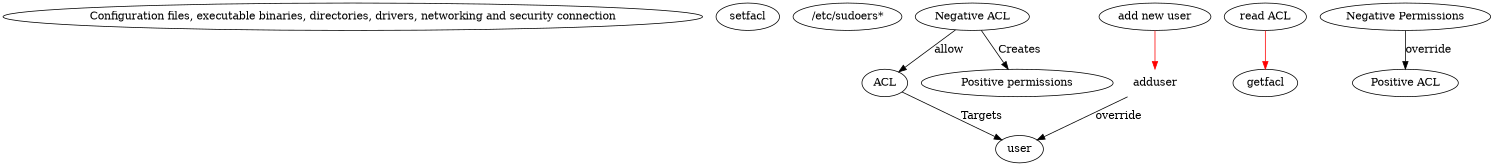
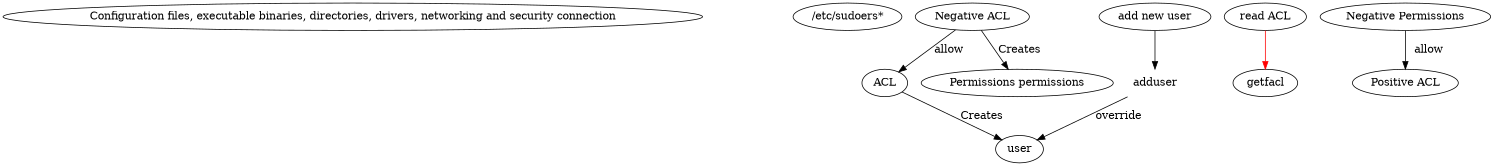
(748, 17) -> none
(1155, 46) -> (1155, 46)
(1429, 50) -> (1429, 50)
(1017, 83) -> (1017, 83)
(982, 116) -> (982, 116)
